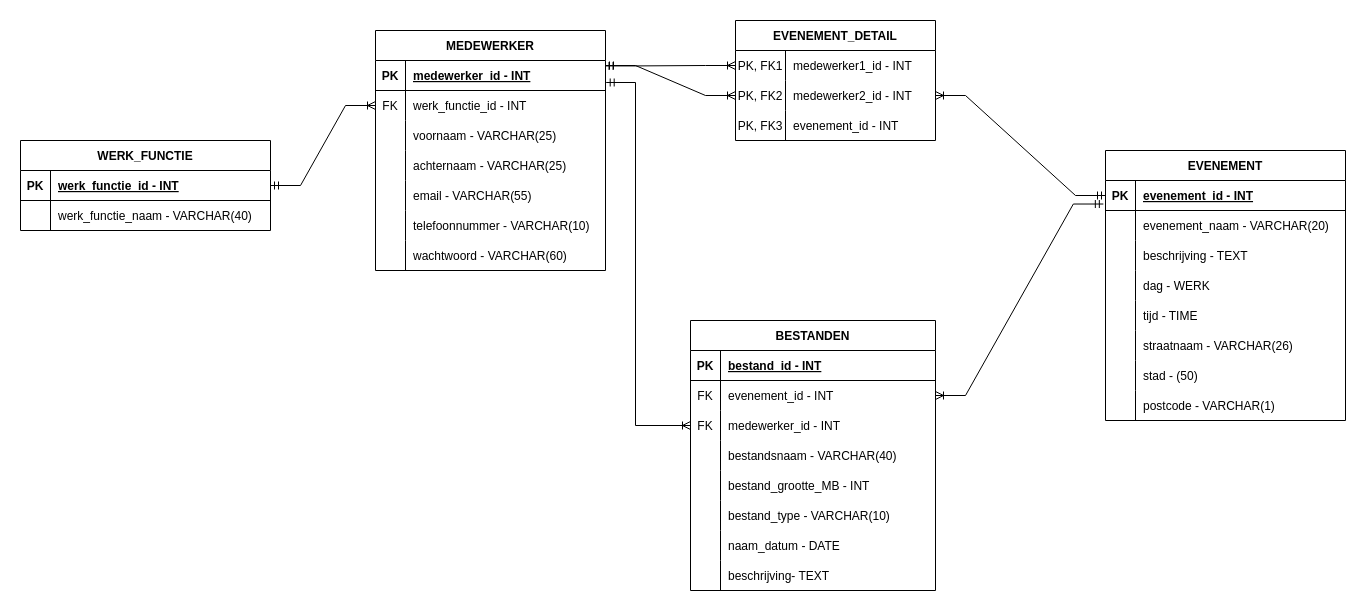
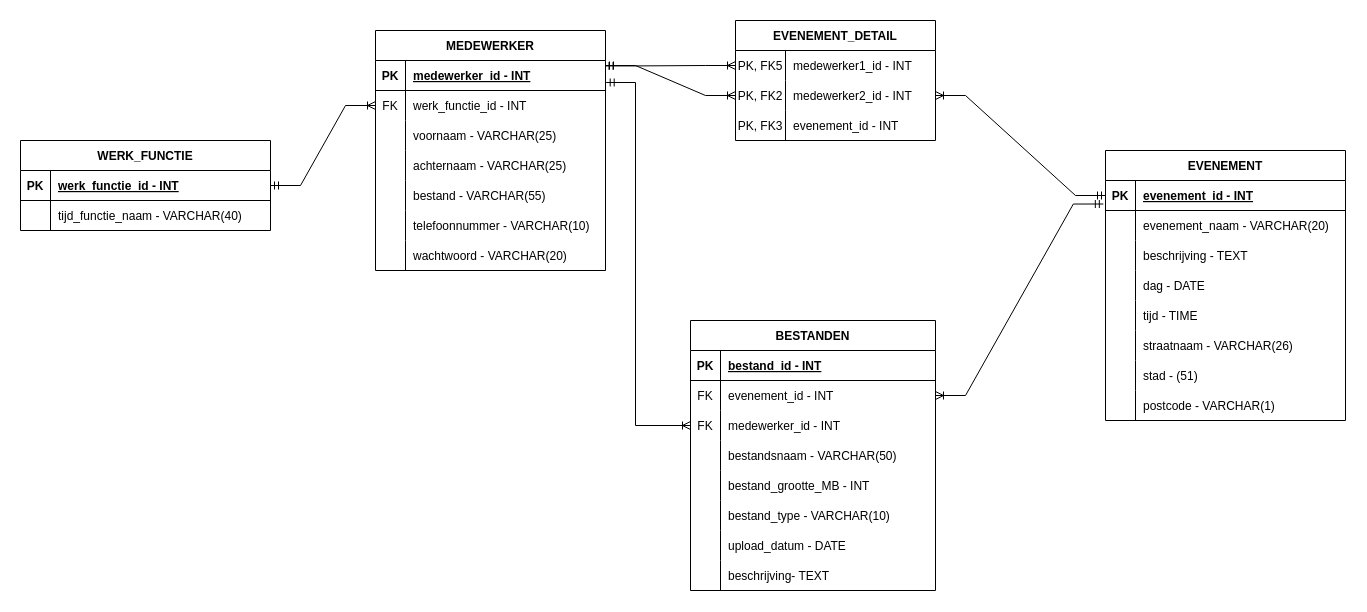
(760, 66) -> (760, 66)
(471, 196) -> (480, 196)
(157, 216) -> (156, 216)
(491, 256) -> (491, 256)
(1173, 286) -> (1173, 286)
(1177, 376) -> (1177, 376)
(812, 456) -> (812, 456)
(782, 546) -> (787, 546)
